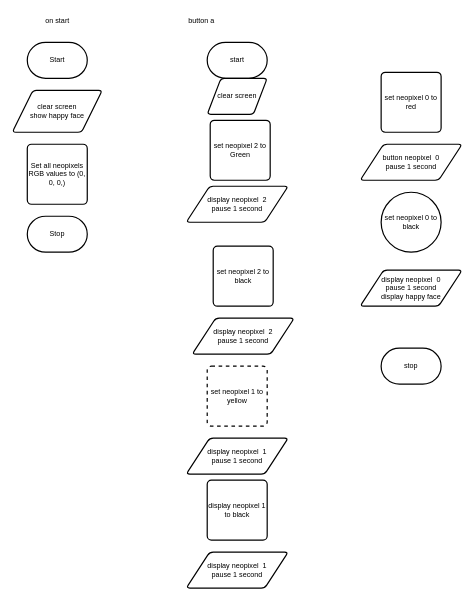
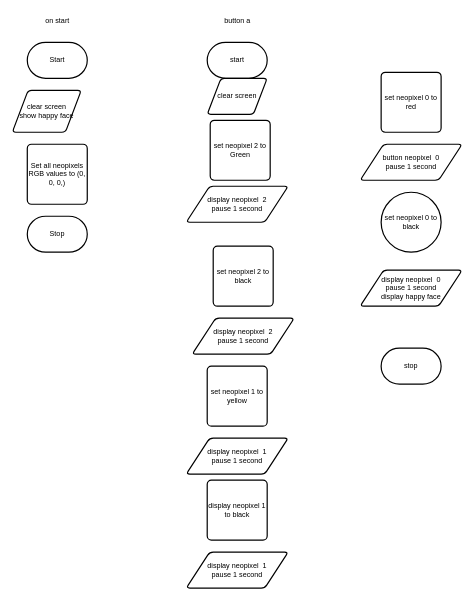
(201, 21) -> (237, 21)
(57, 111) -> (47, 111)
(237, 396) -> (237, 396)
